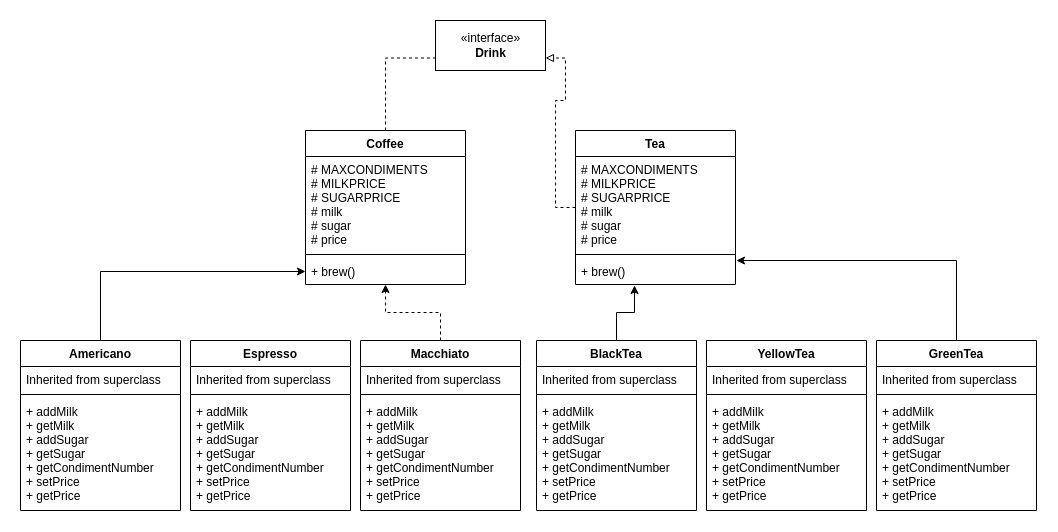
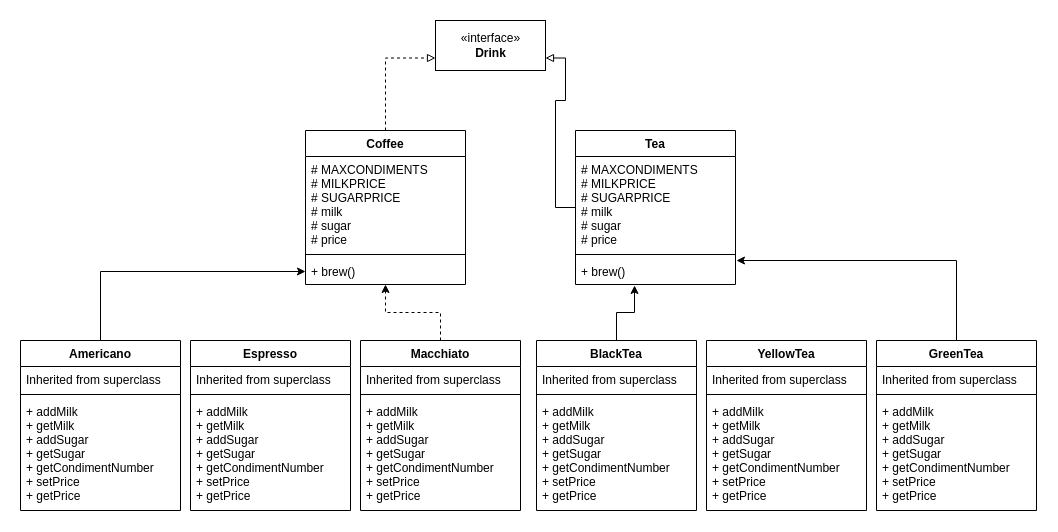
(430, 58) -> (426, 58)
(556, 132) -> (556, 132)
